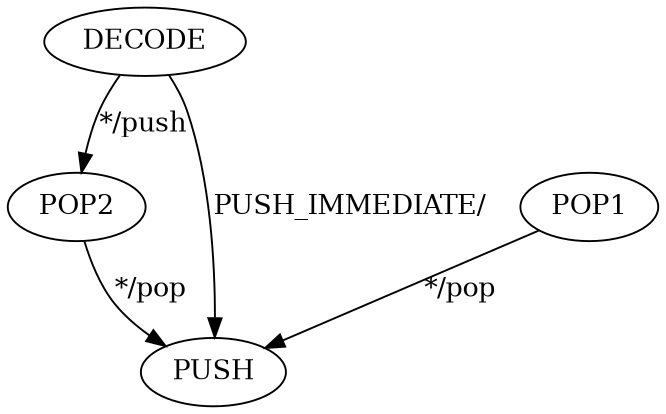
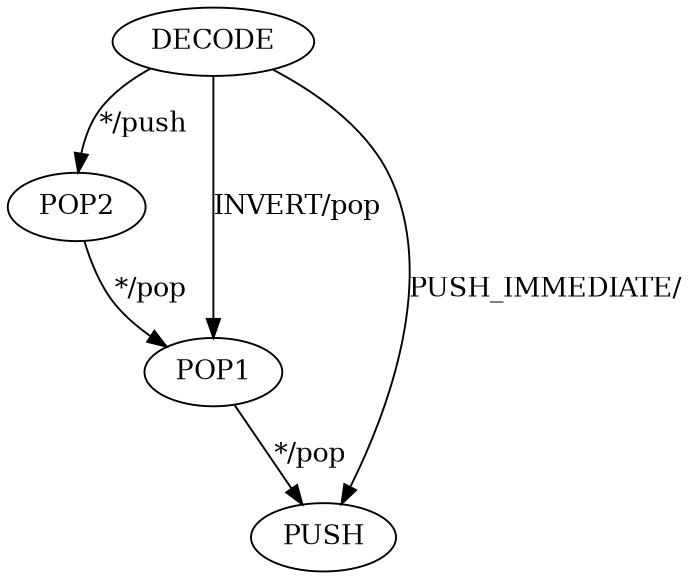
none -> (213, 197)
(108, 295) -> (108, 295)
